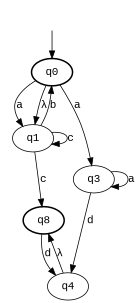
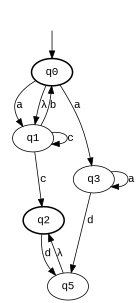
(44, 220) -> (44, 220)
(68, 286) -> (68, 286)
